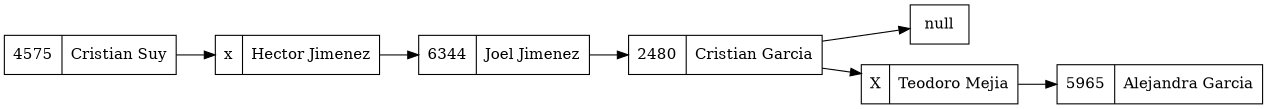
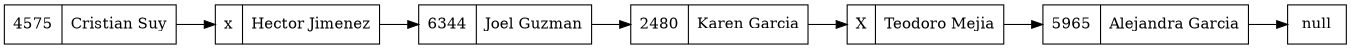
(861, 36) -> (1263, 24)
(533, 54) -> (534, 24)
(754, 54) -> (748, 24)
